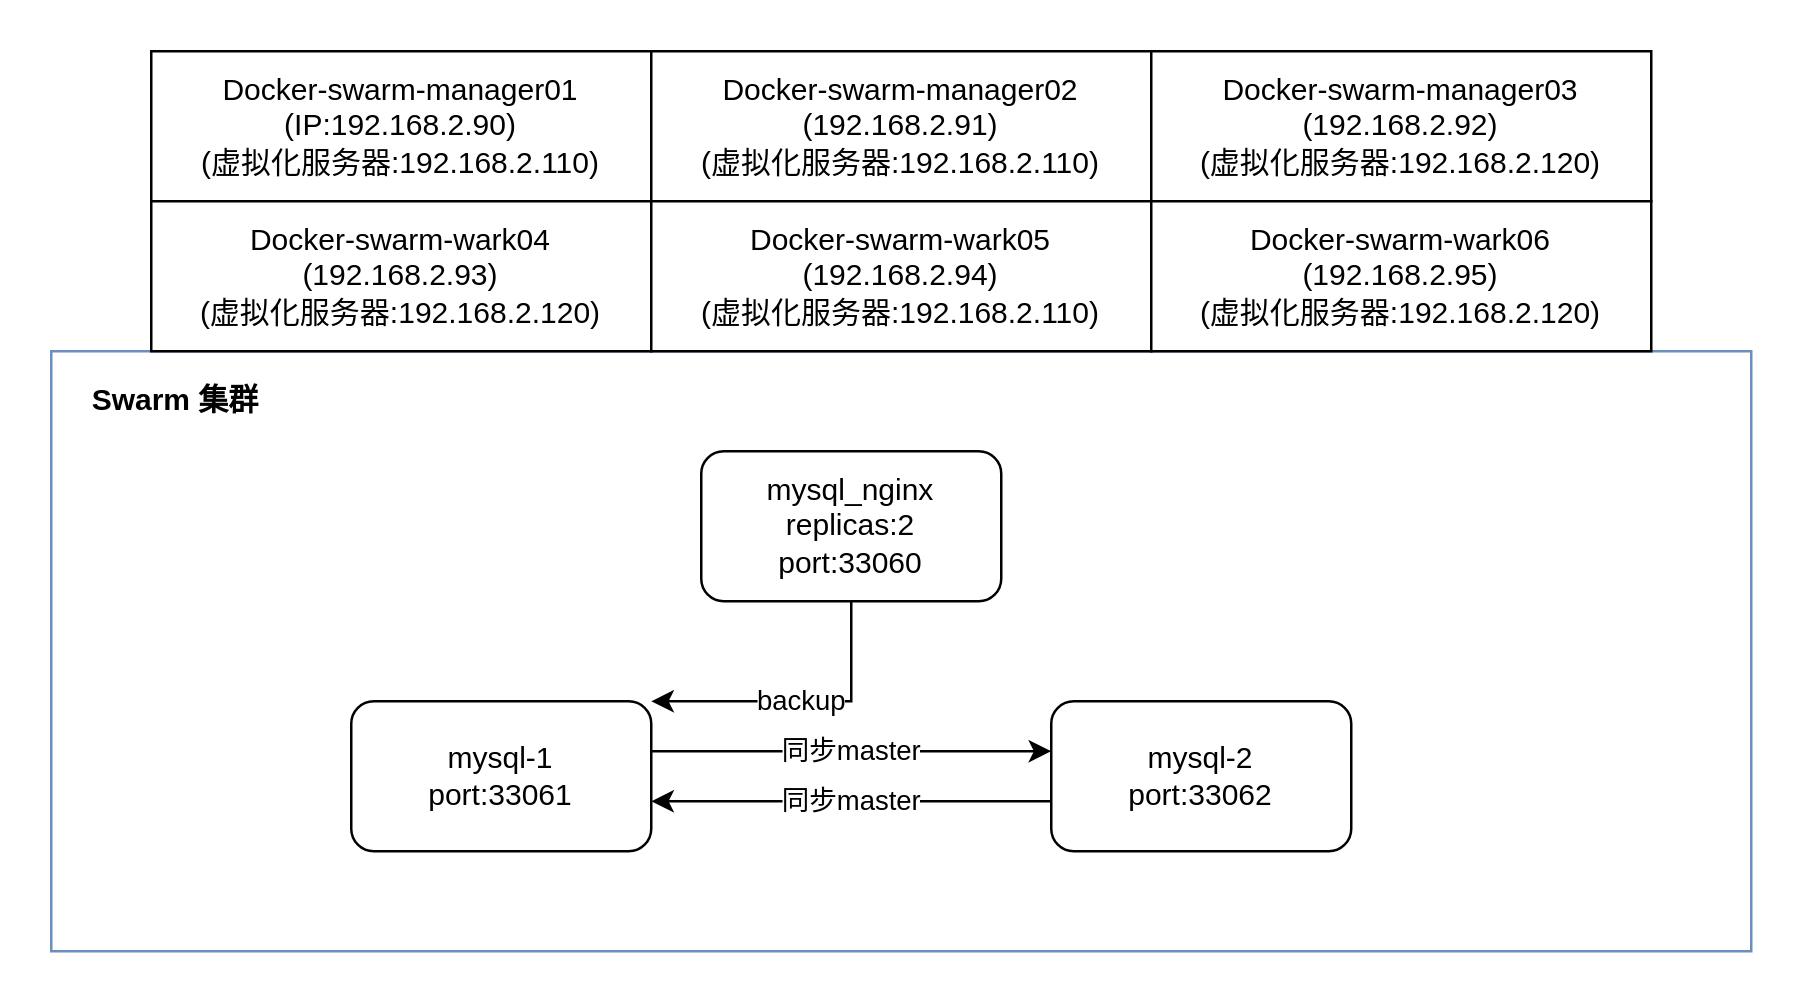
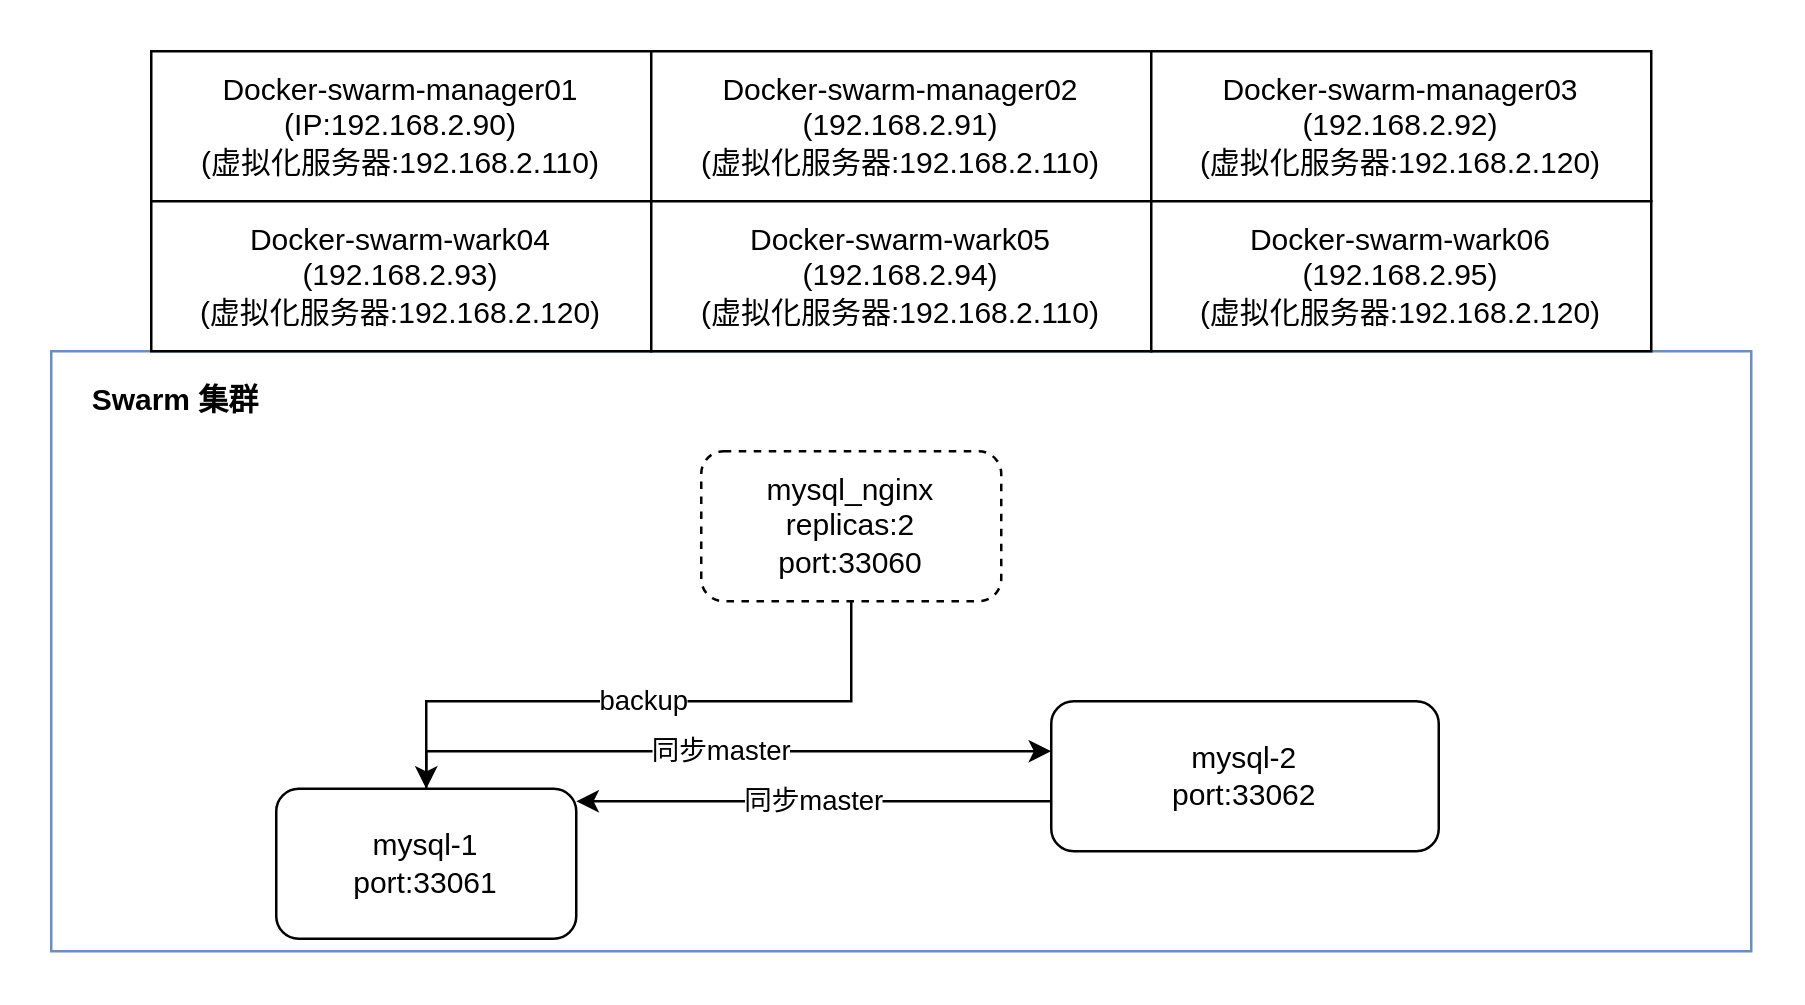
(851, 526) -> (851, 526)
(501, 776) -> (426, 864)
(1201, 776) -> (1245, 776)
